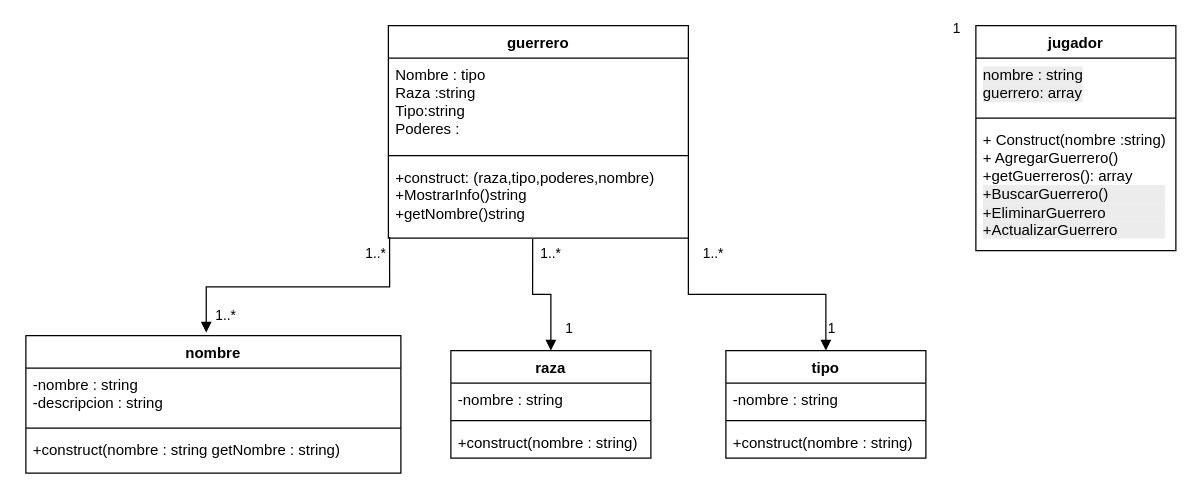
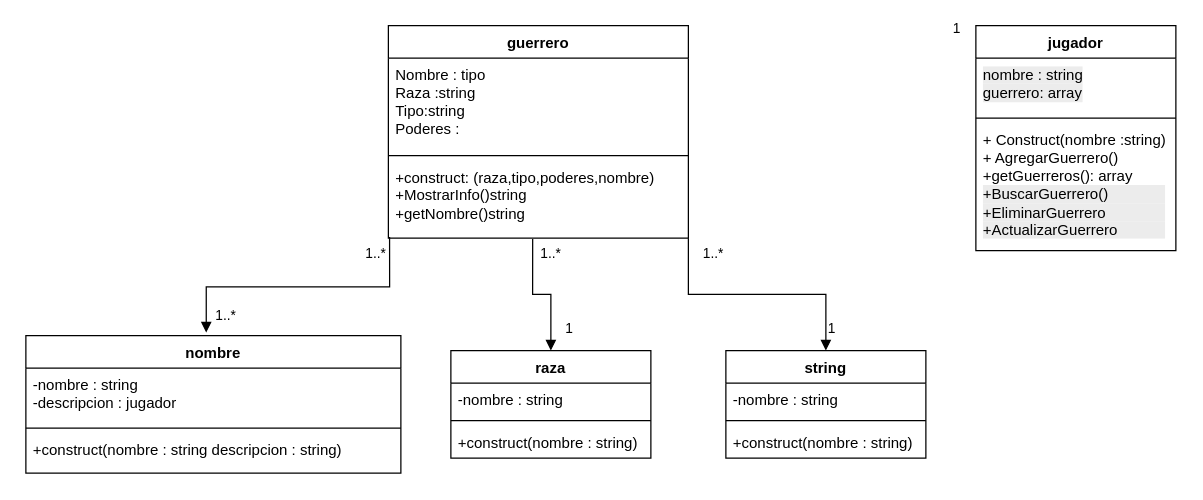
(826, 368) -> (826, 368)
(110, 395) -> (116, 395)
(209, 451) -> (213, 451)
